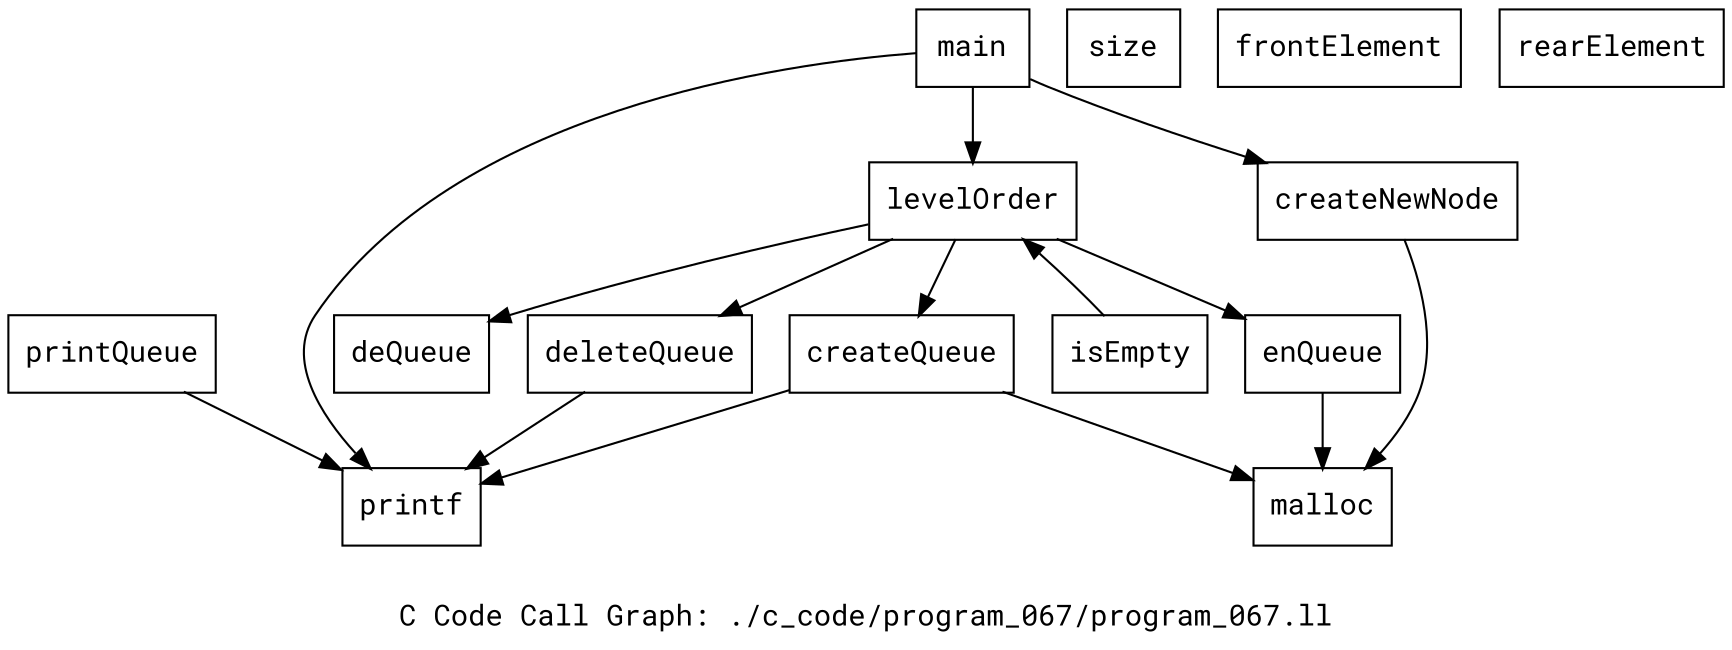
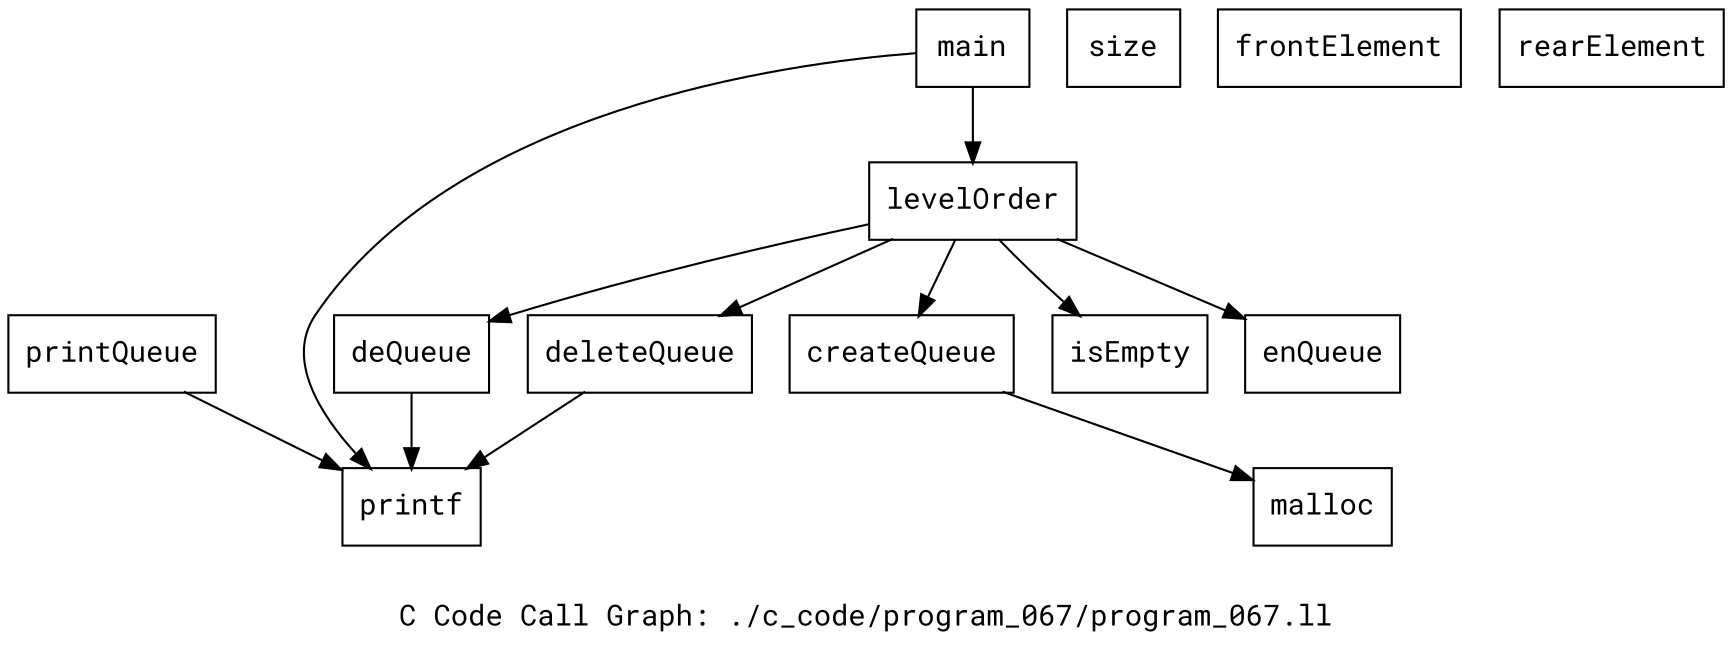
(1388, 201) -> none
(1073, 284) -> (1031, 271)
(1323, 420) -> none
(646, 434) -> (412, 420)
